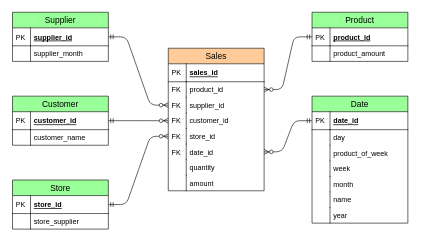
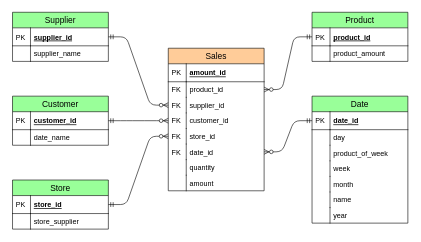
(60, 54) -> (58, 54)
(204, 73) -> (207, 73)
(60, 138) -> (52, 138)
